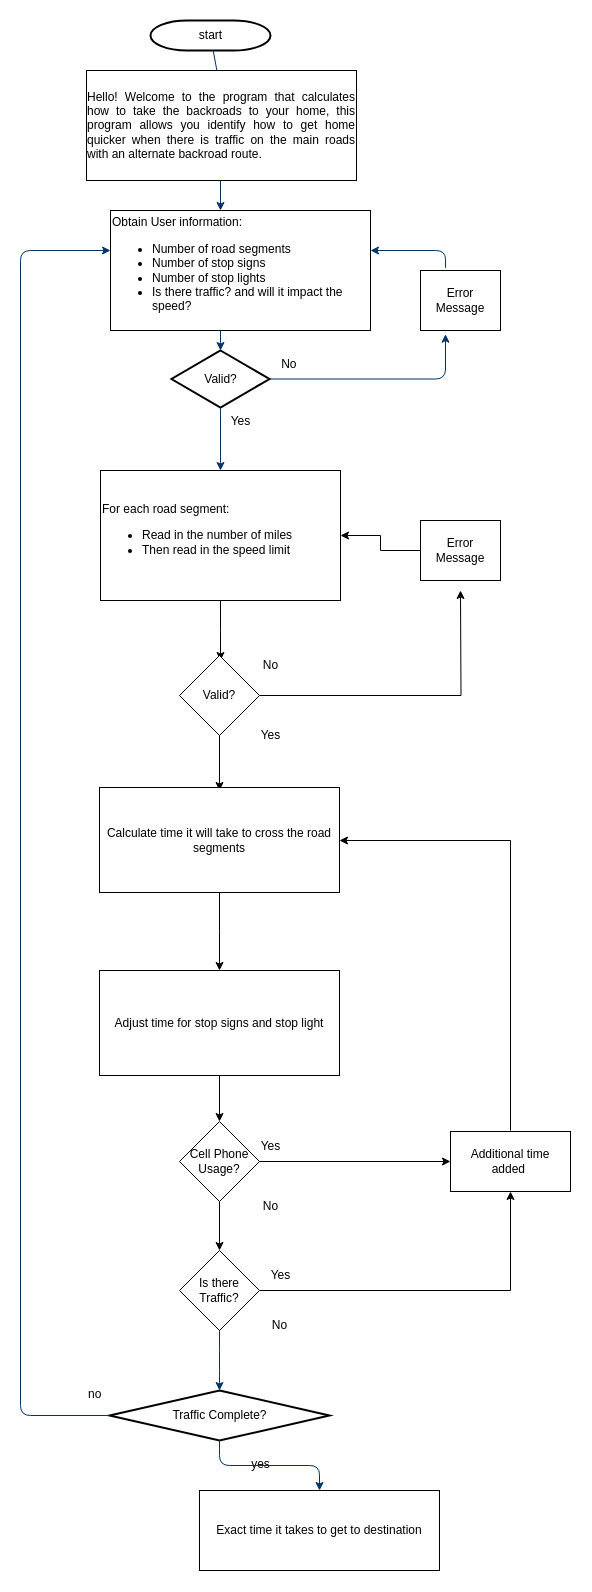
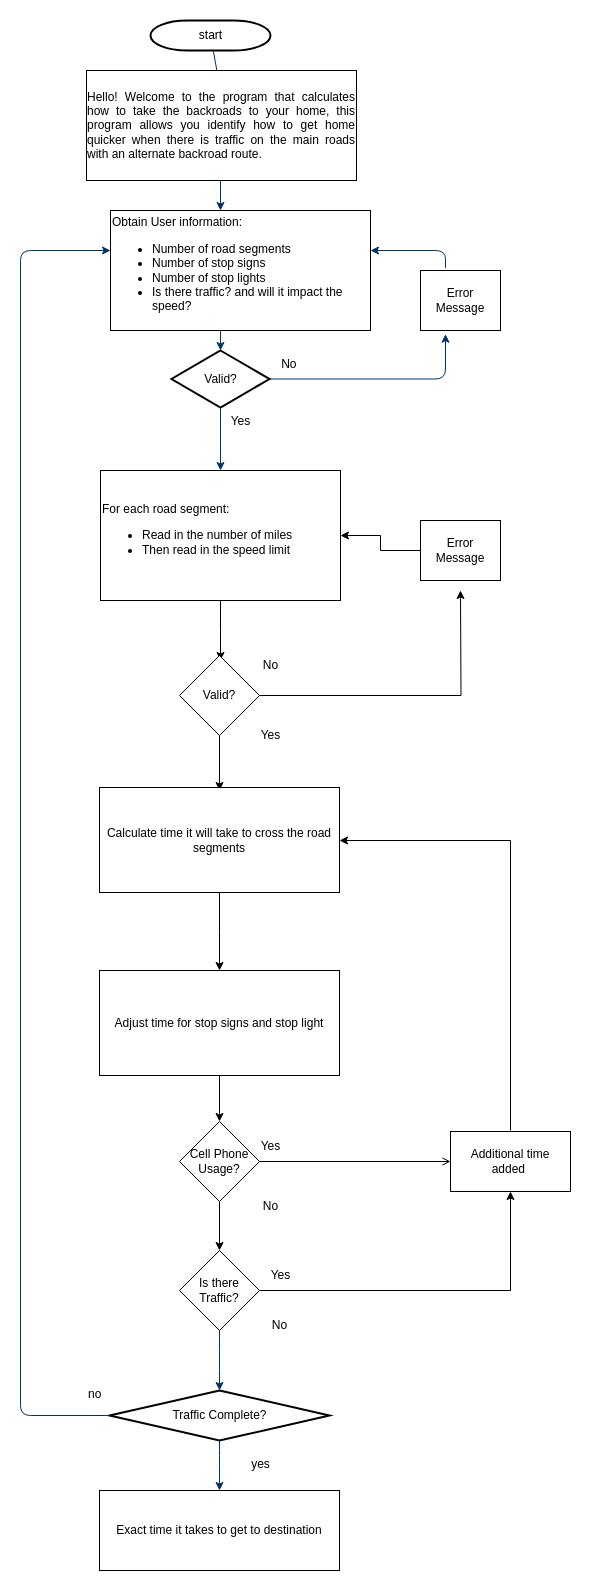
(442, 1162) -> (443, 1162)
(320, 1531) -> (220, 1531)
